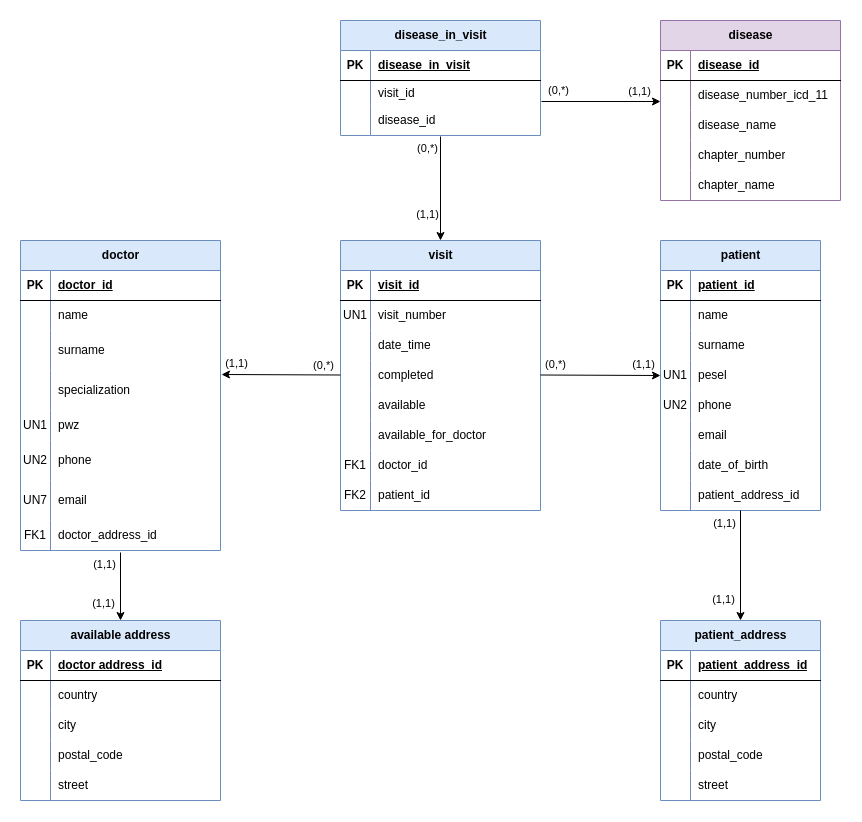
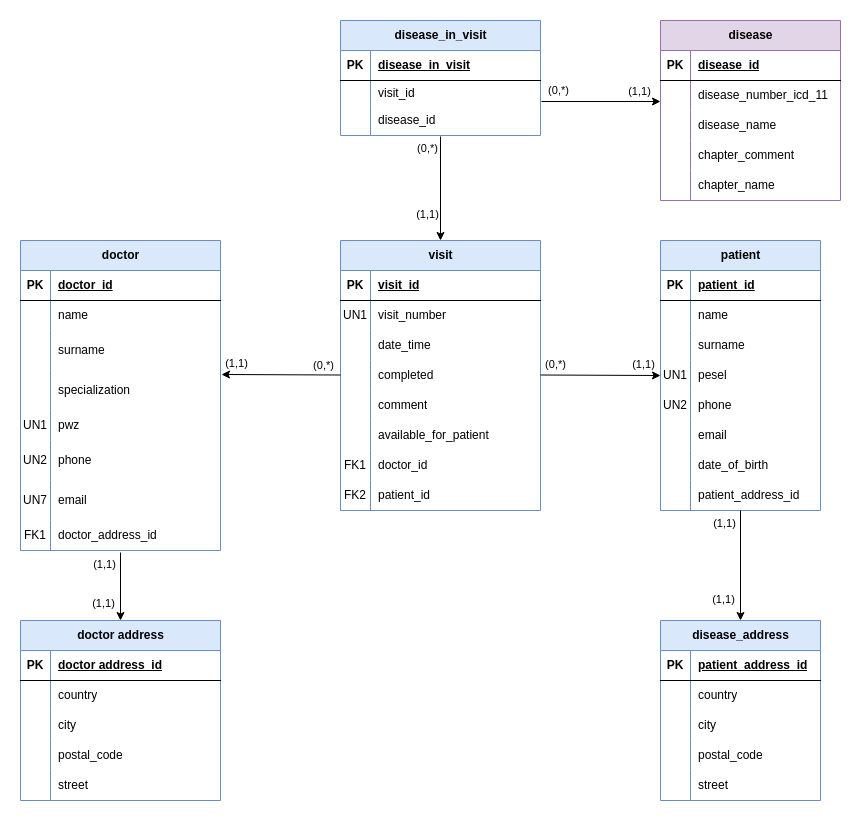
(746, 156) -> (749, 156)
(404, 406) -> (402, 406)
(441, 436) -> (443, 436)
(121, 636) -> (121, 636)
(741, 636) -> (741, 636)
